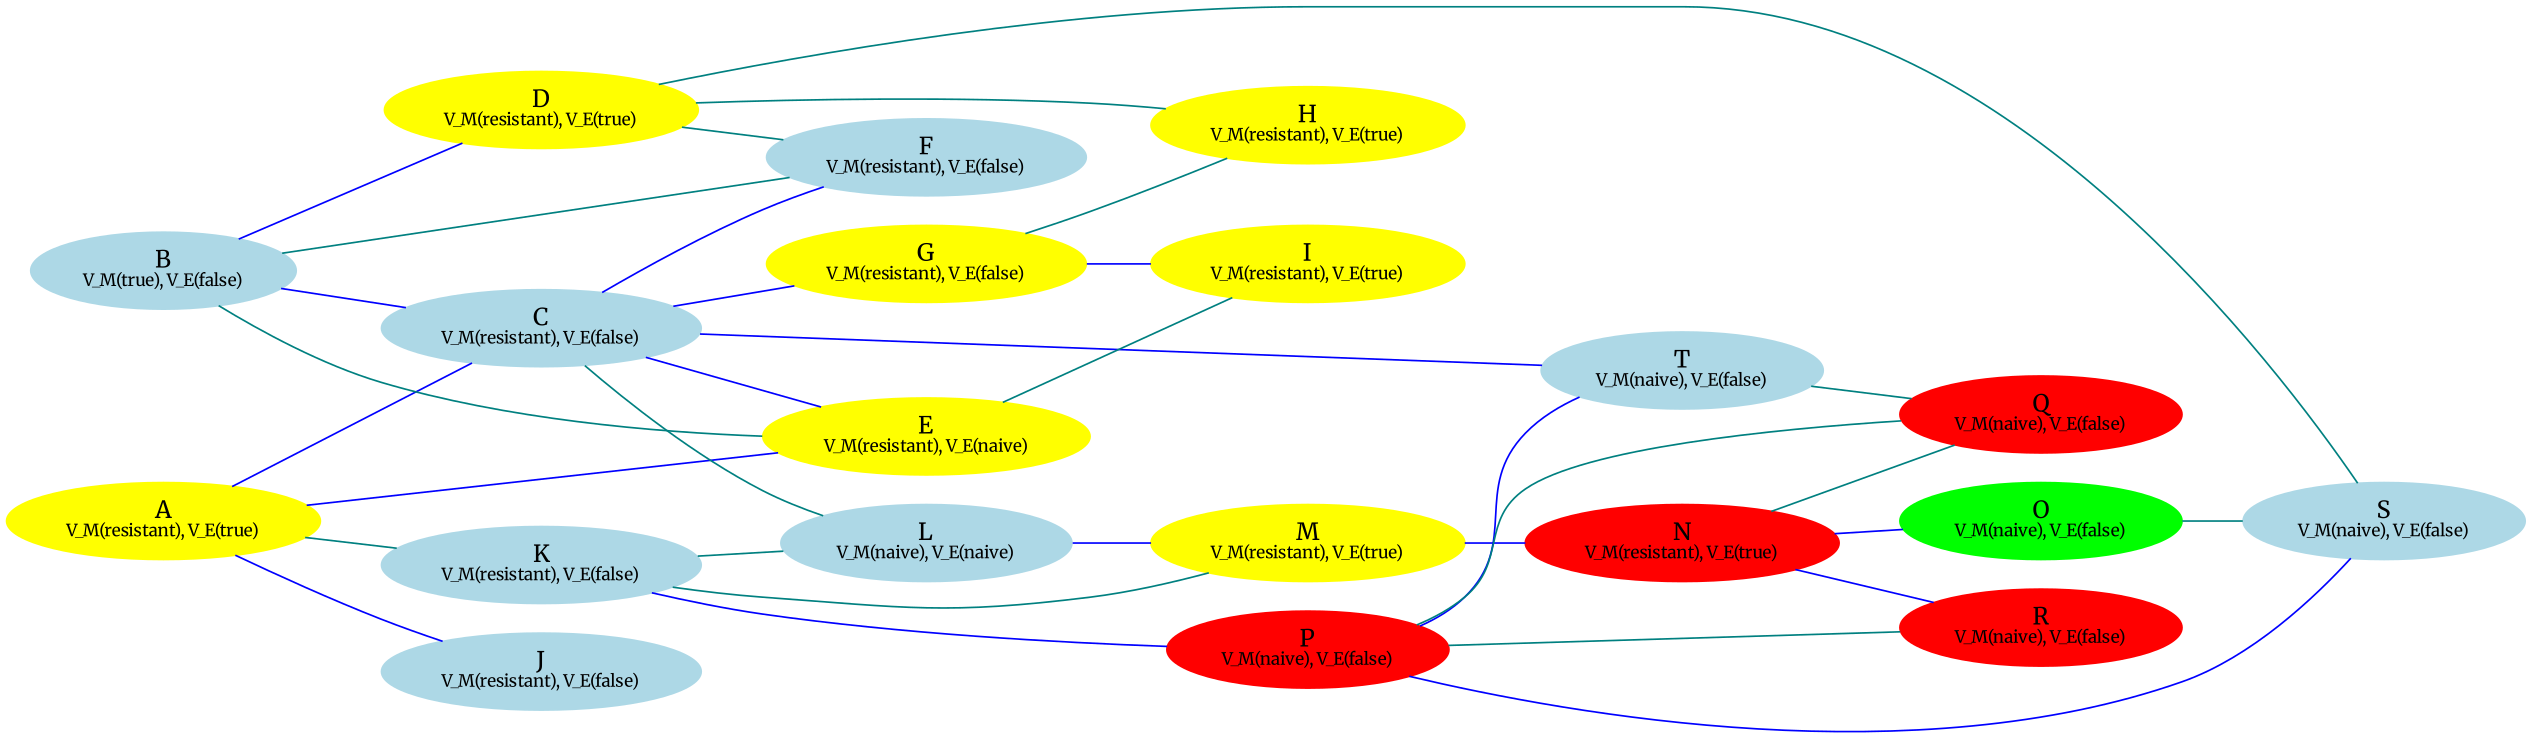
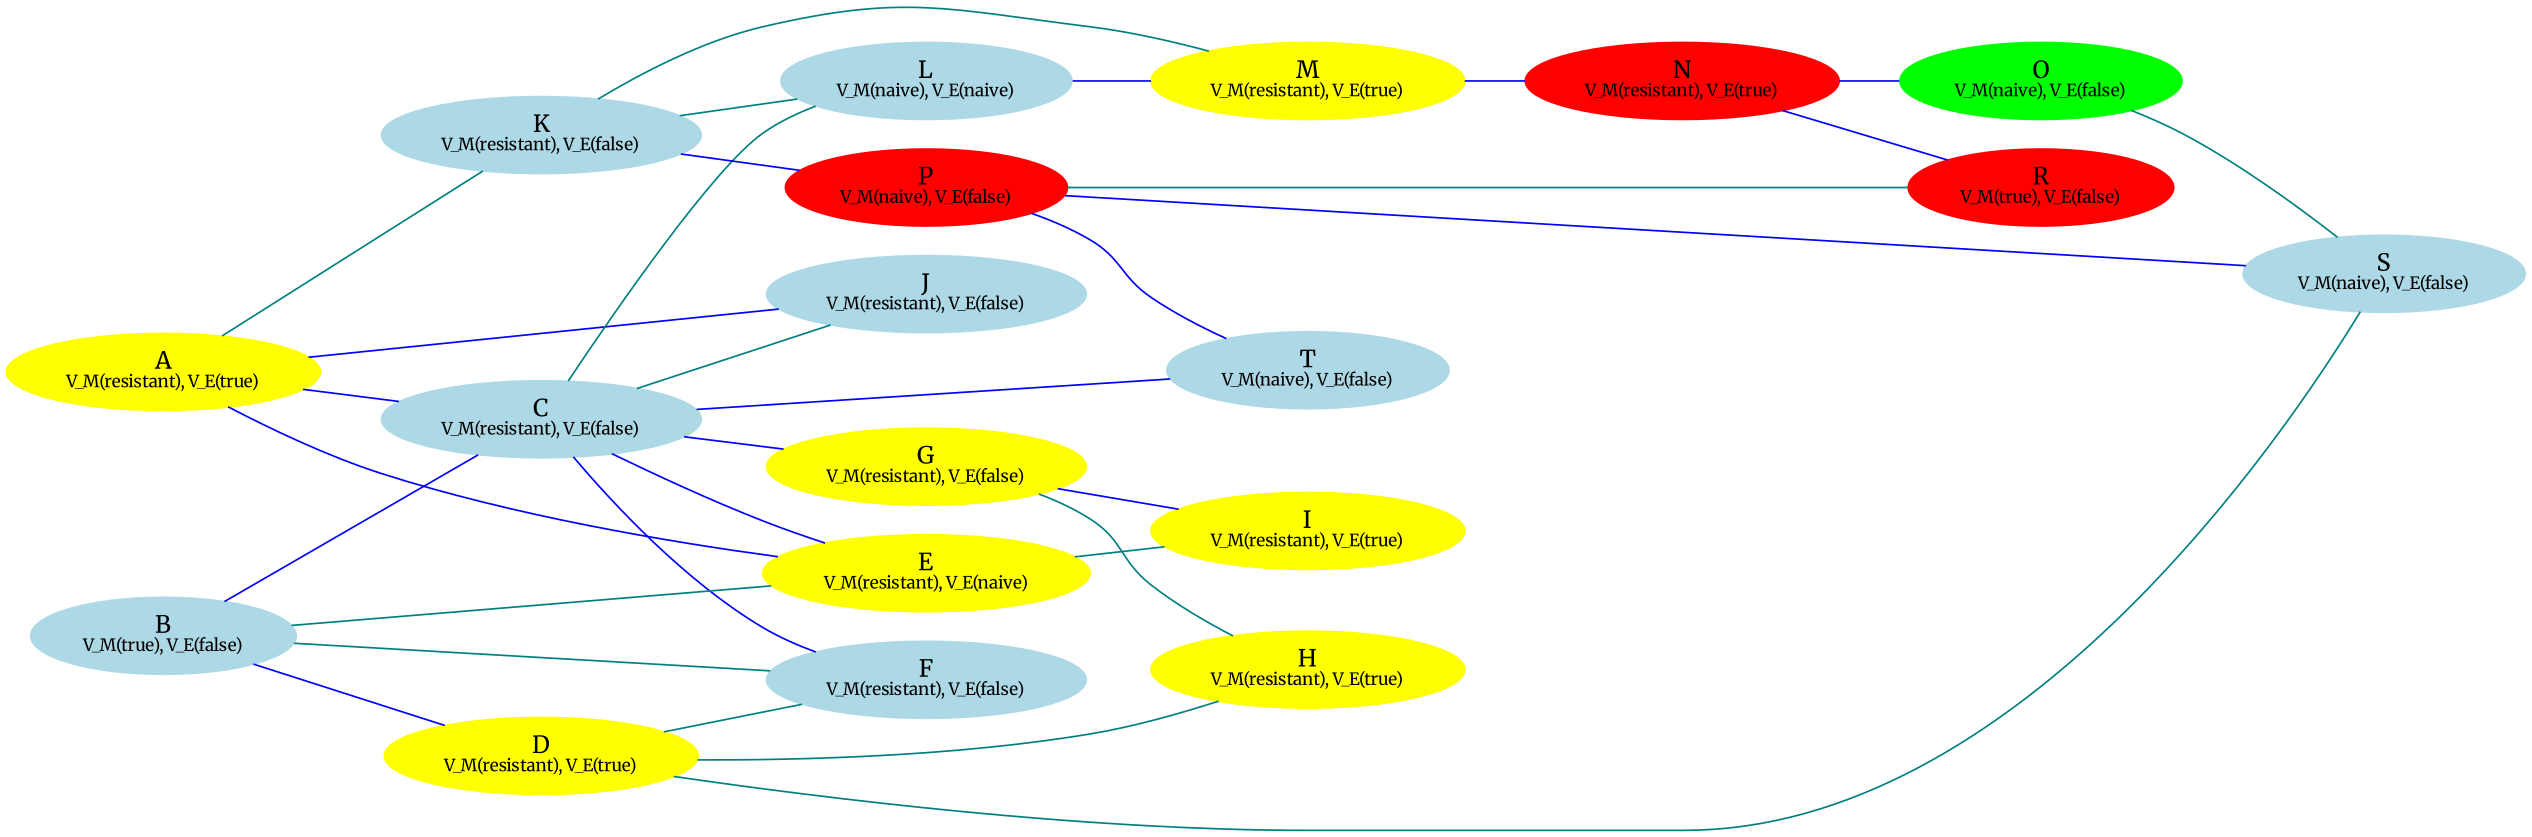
none -> (734, 357)
(2041, 414) -> none
(2041, 638) -> (2041, 198)
